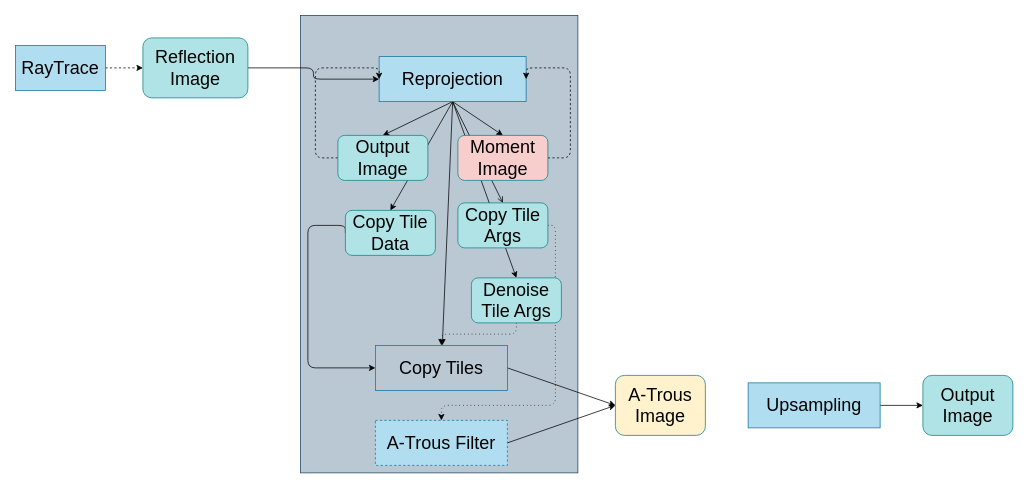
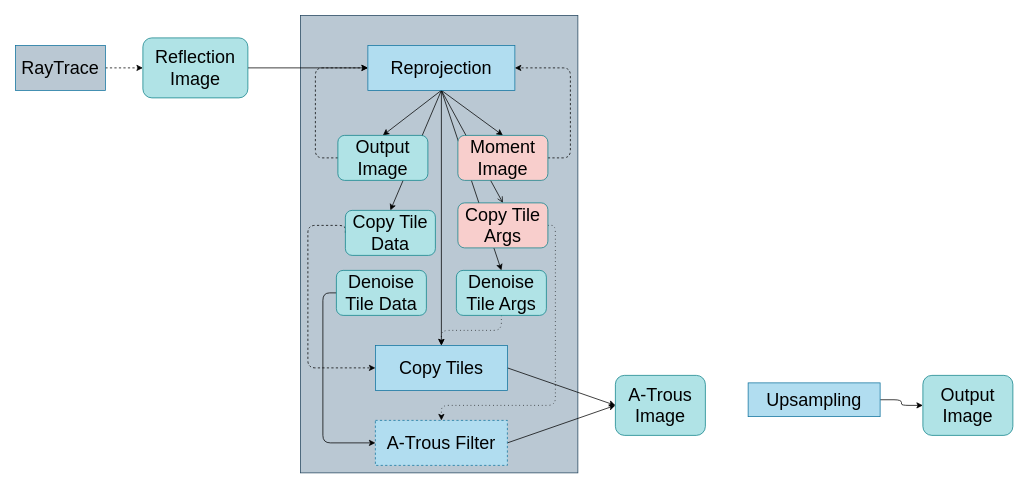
(60, 68) -> (60, 68)
(453, 79) -> (441, 68)
(503, 225) -> (503, 225)
none -> (328, 293)
none -> (381, 293)
(516, 300) -> (501, 293)
(308, 307) -> (308, 307)
(441, 368) -> (441, 368)
(660, 405) -> (660, 405)
(814, 405) -> (814, 400)
